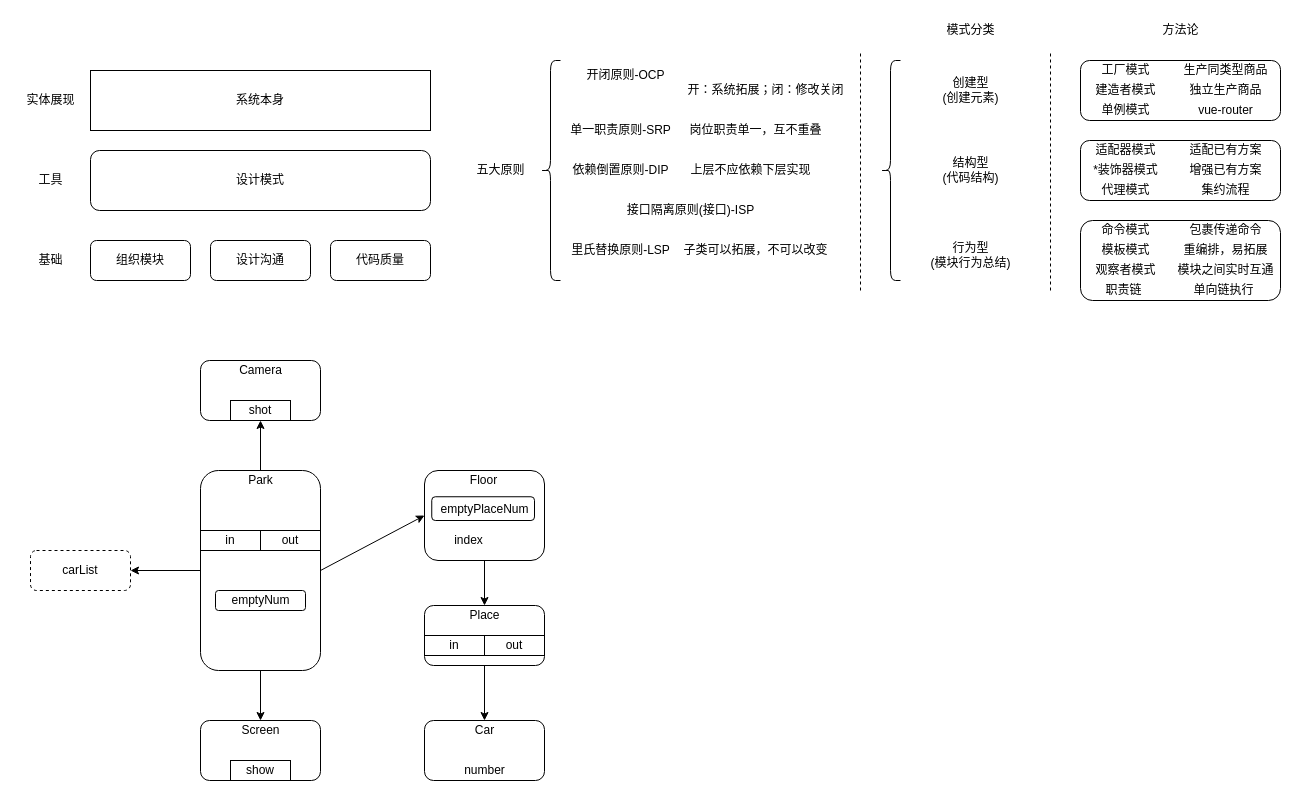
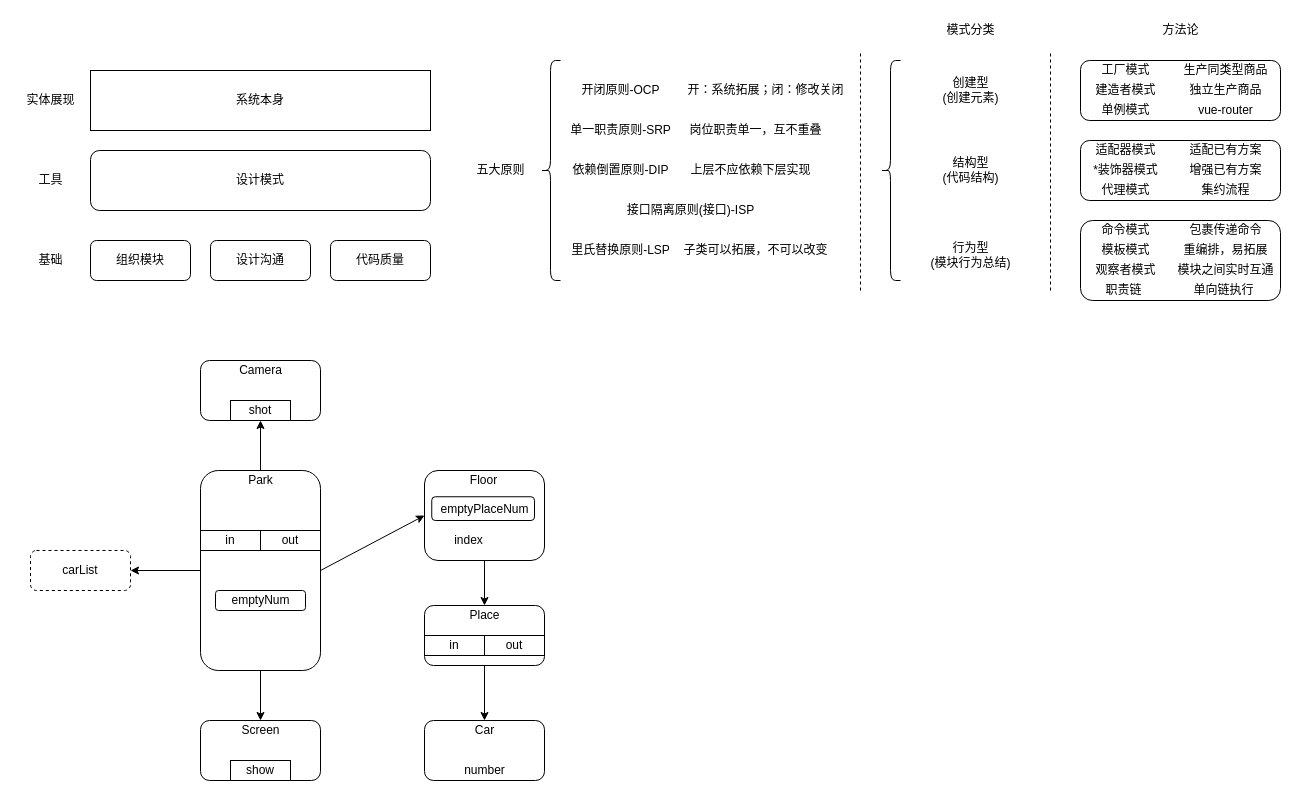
(626, 76) -> (621, 91)
